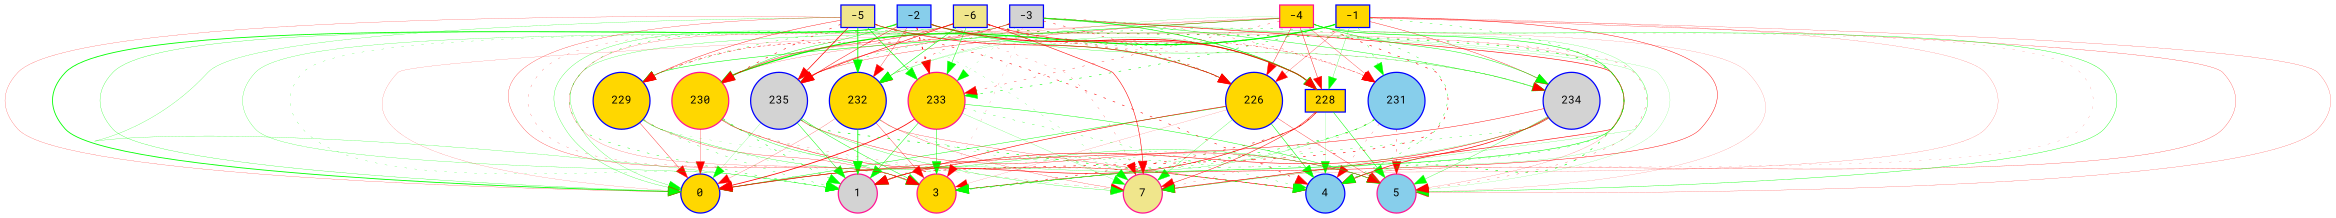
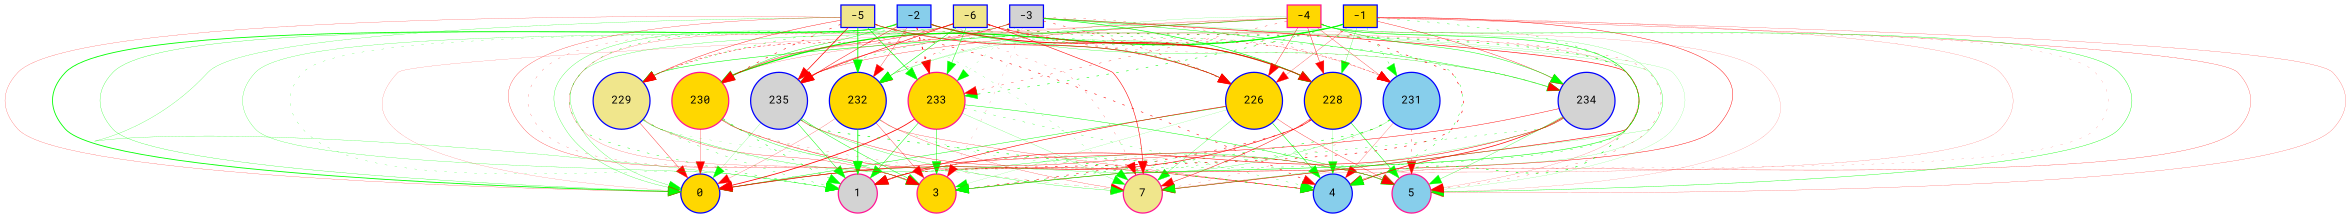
(622, 101) -> (622, 101)
(1325, 101) -> (1333, 101)
(1130, 137) -> (1130, 137)
(1362, 146) -> (1373, 146)
(1106, 162) -> (1101, 159)
